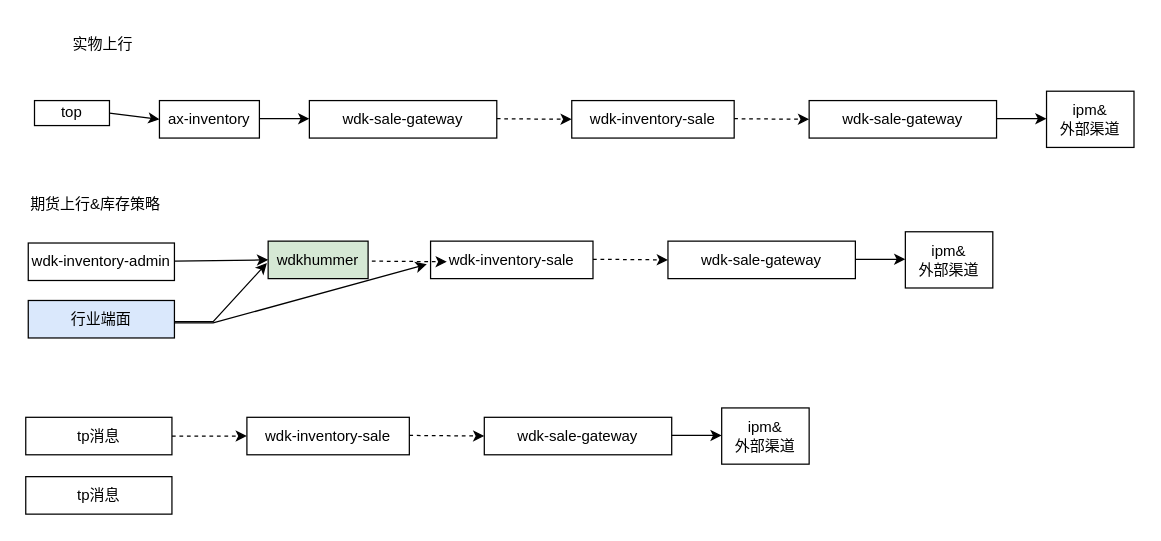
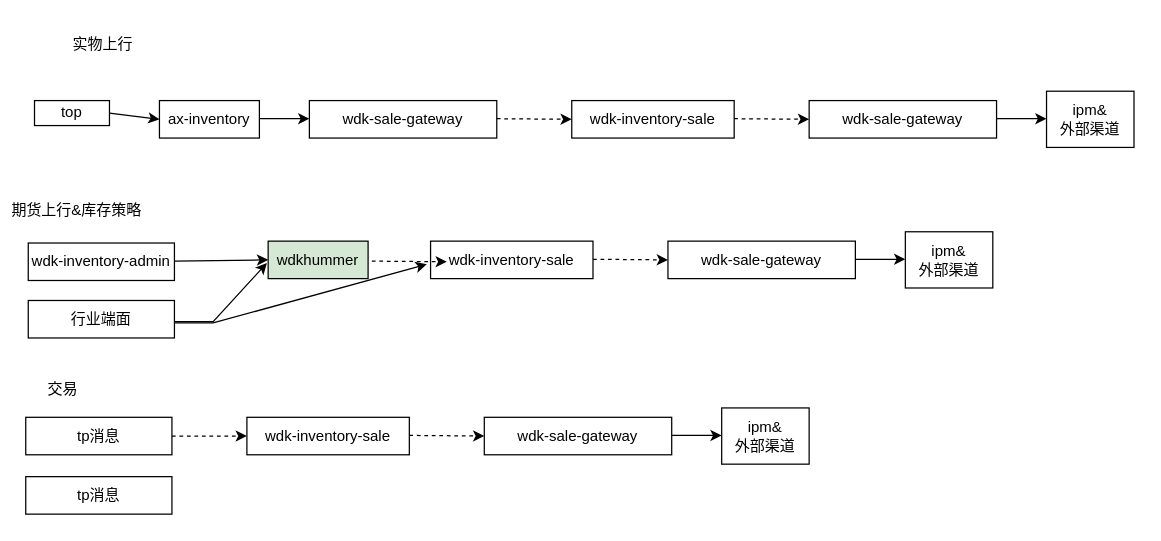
(139, 204) -> (120, 211)
(101, 319) -> (101, 319)
none -> (63, 389)
